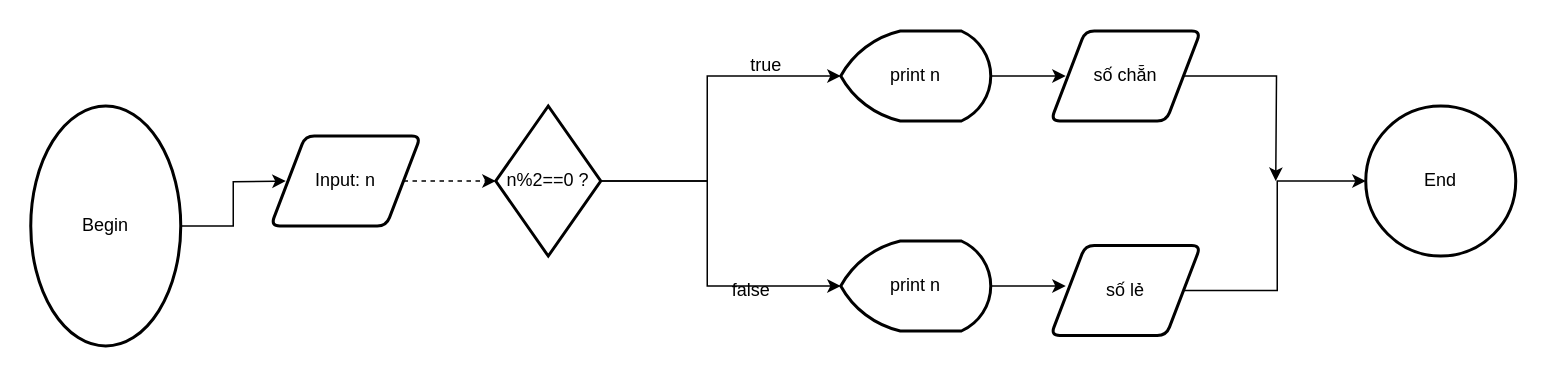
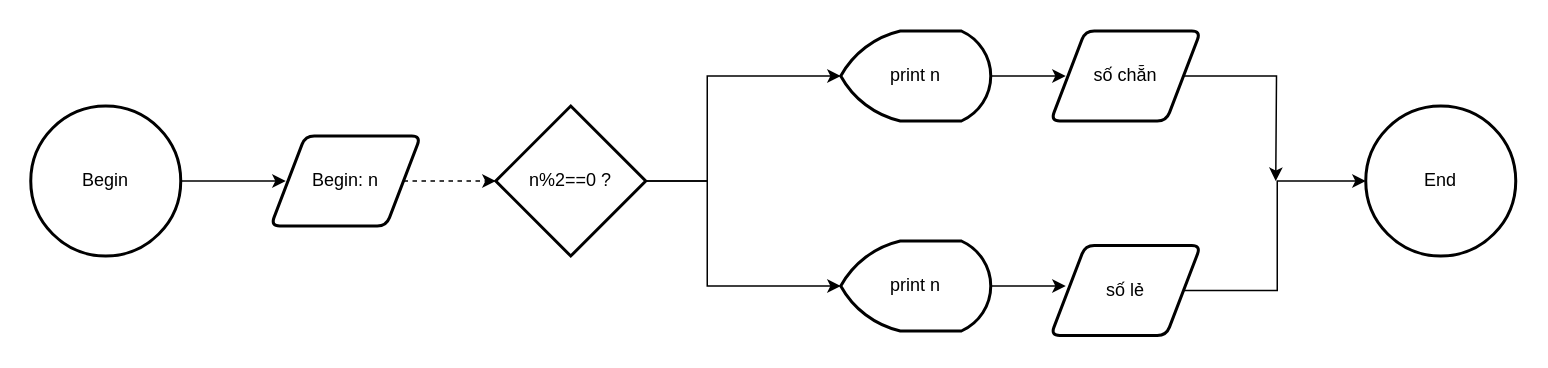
(766, 65) -> none
(346, 181) -> (346, 181)
(548, 181) -> (571, 181)
(106, 226) -> (106, 181)
(751, 290) -> none
